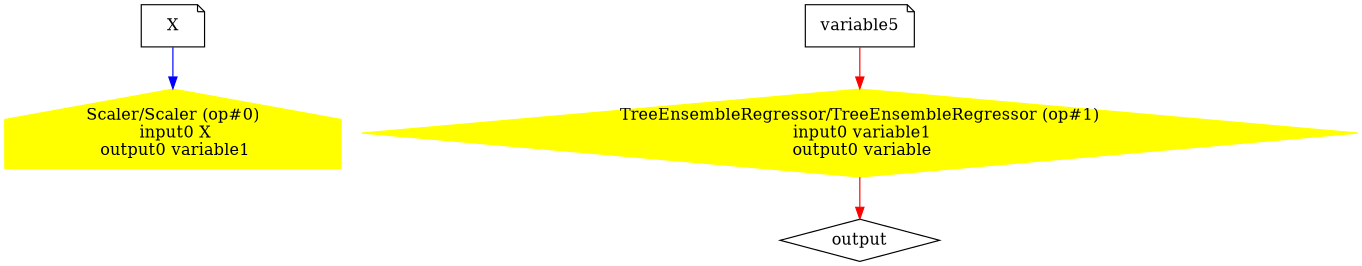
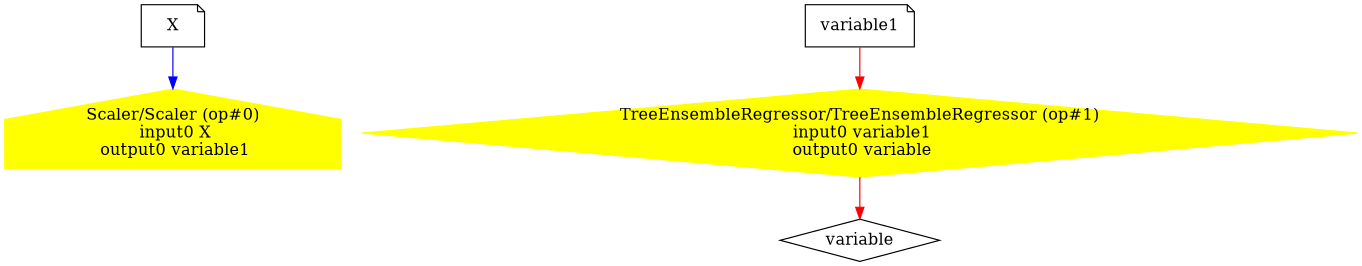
(860, 26) -> (860, 26)
(860, 240) -> (860, 240)
